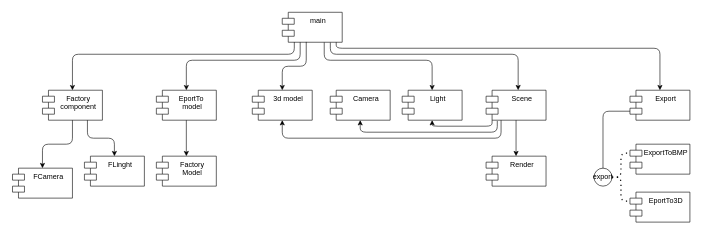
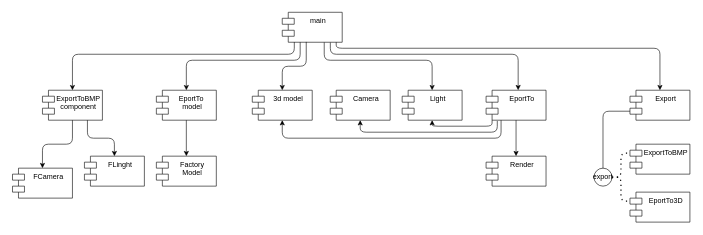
(78, 98) -> (78, 98)
(522, 98) -> (522, 98)
